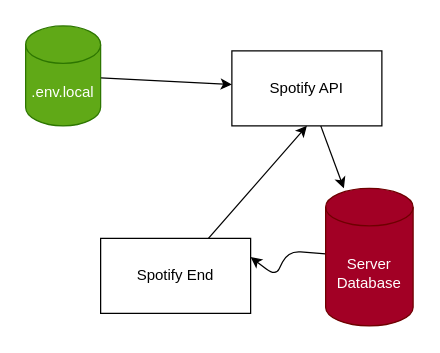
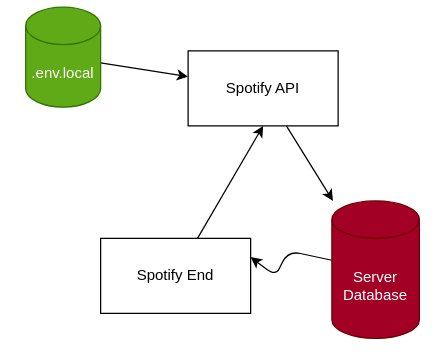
(63, 76) -> (63, 57)
(307, 88) -> (263, 88)
(369, 257) -> (376, 269)
